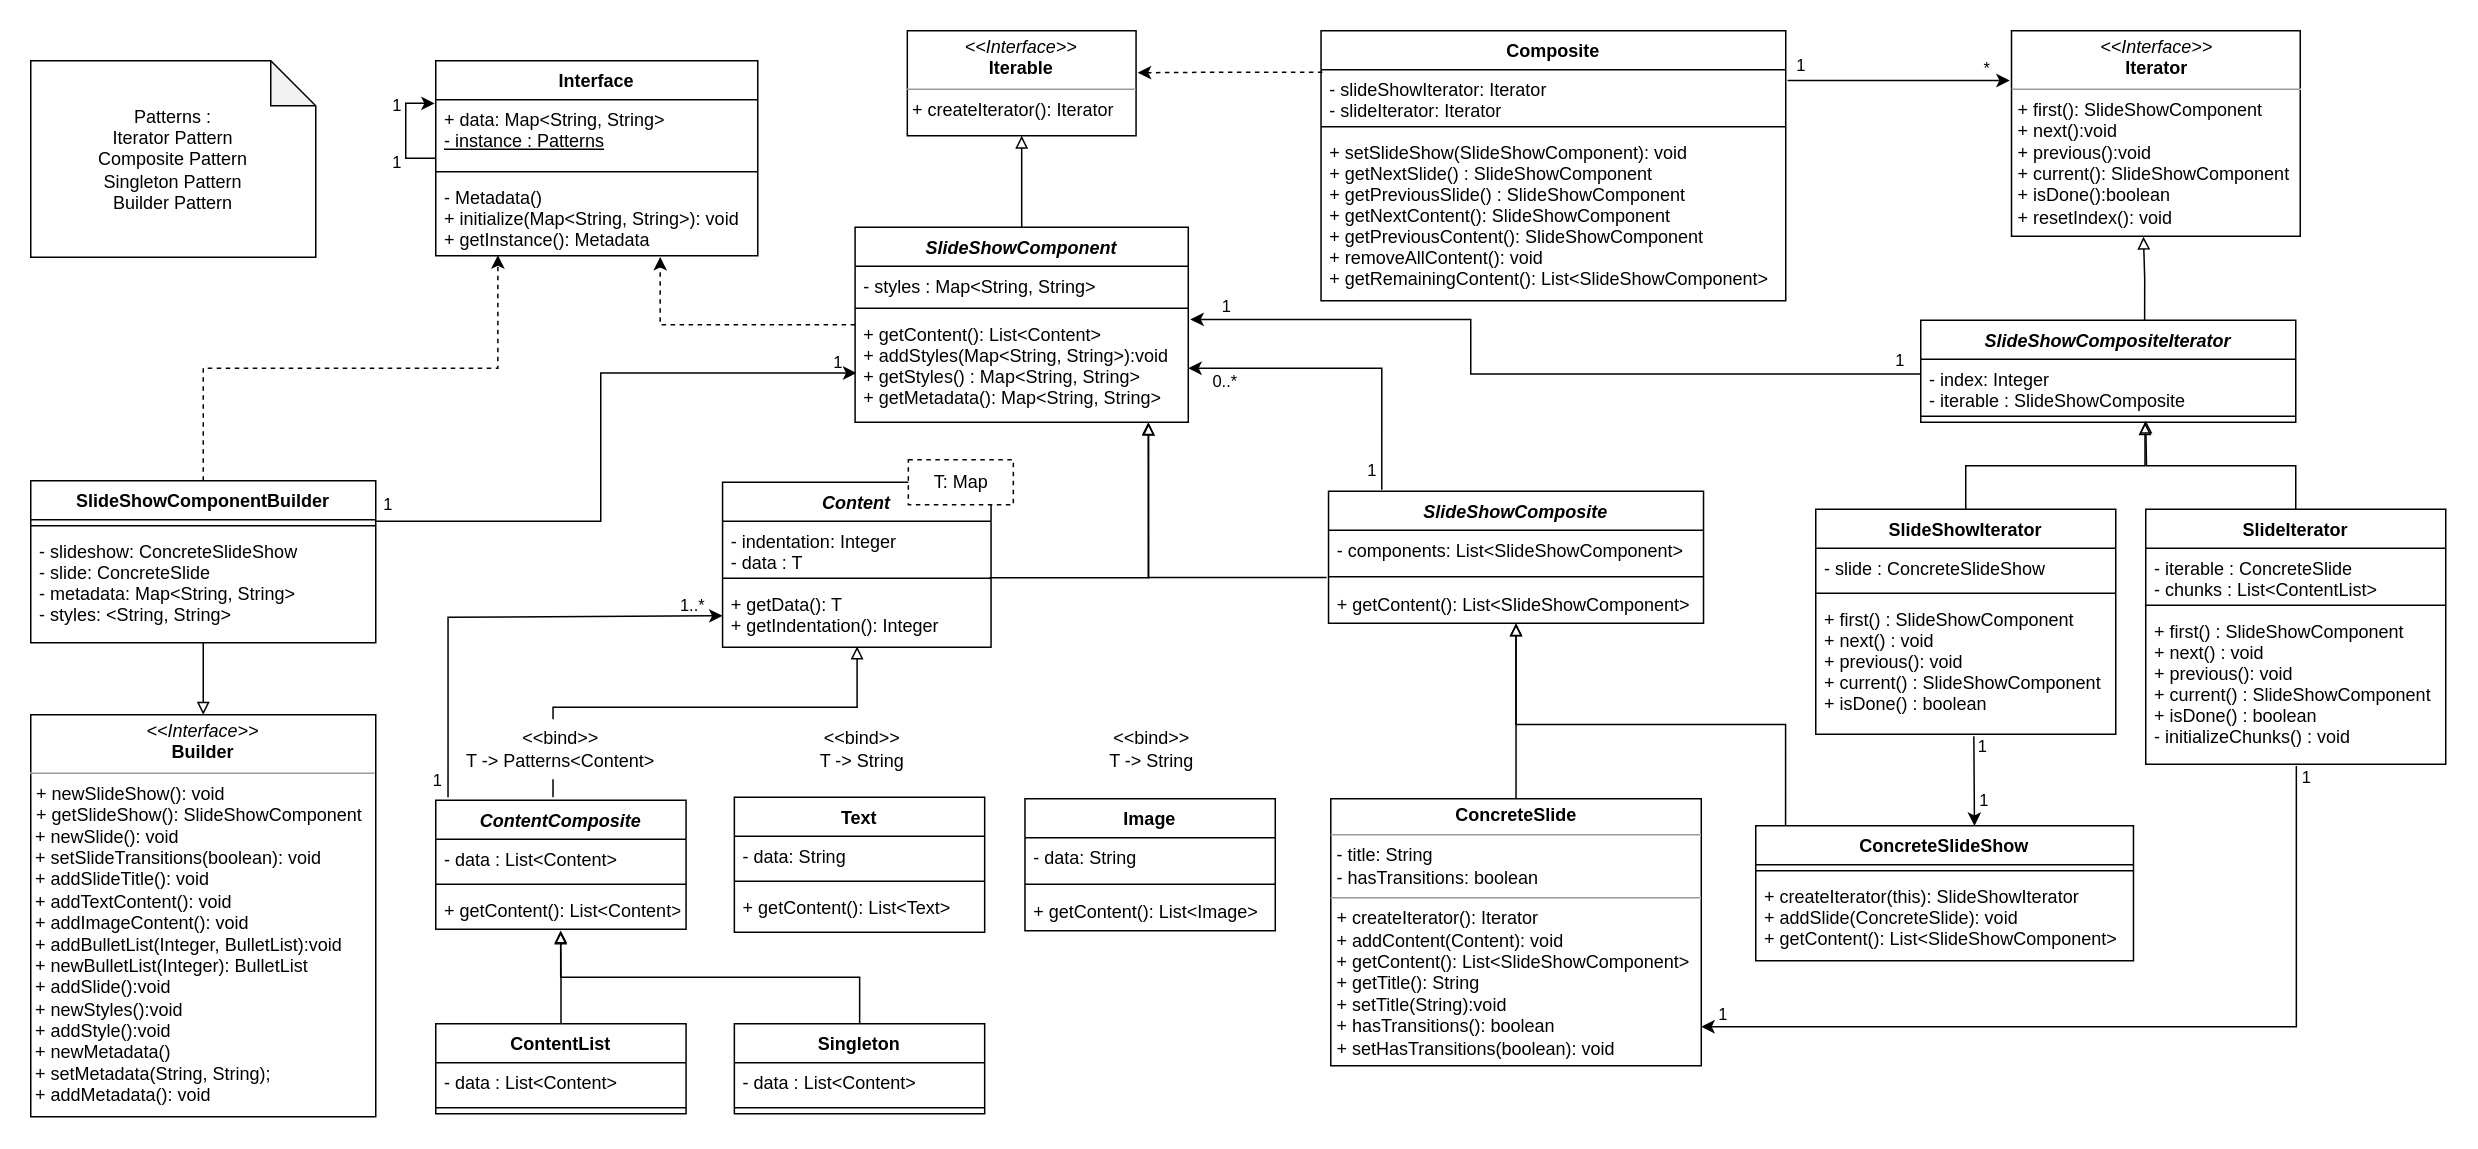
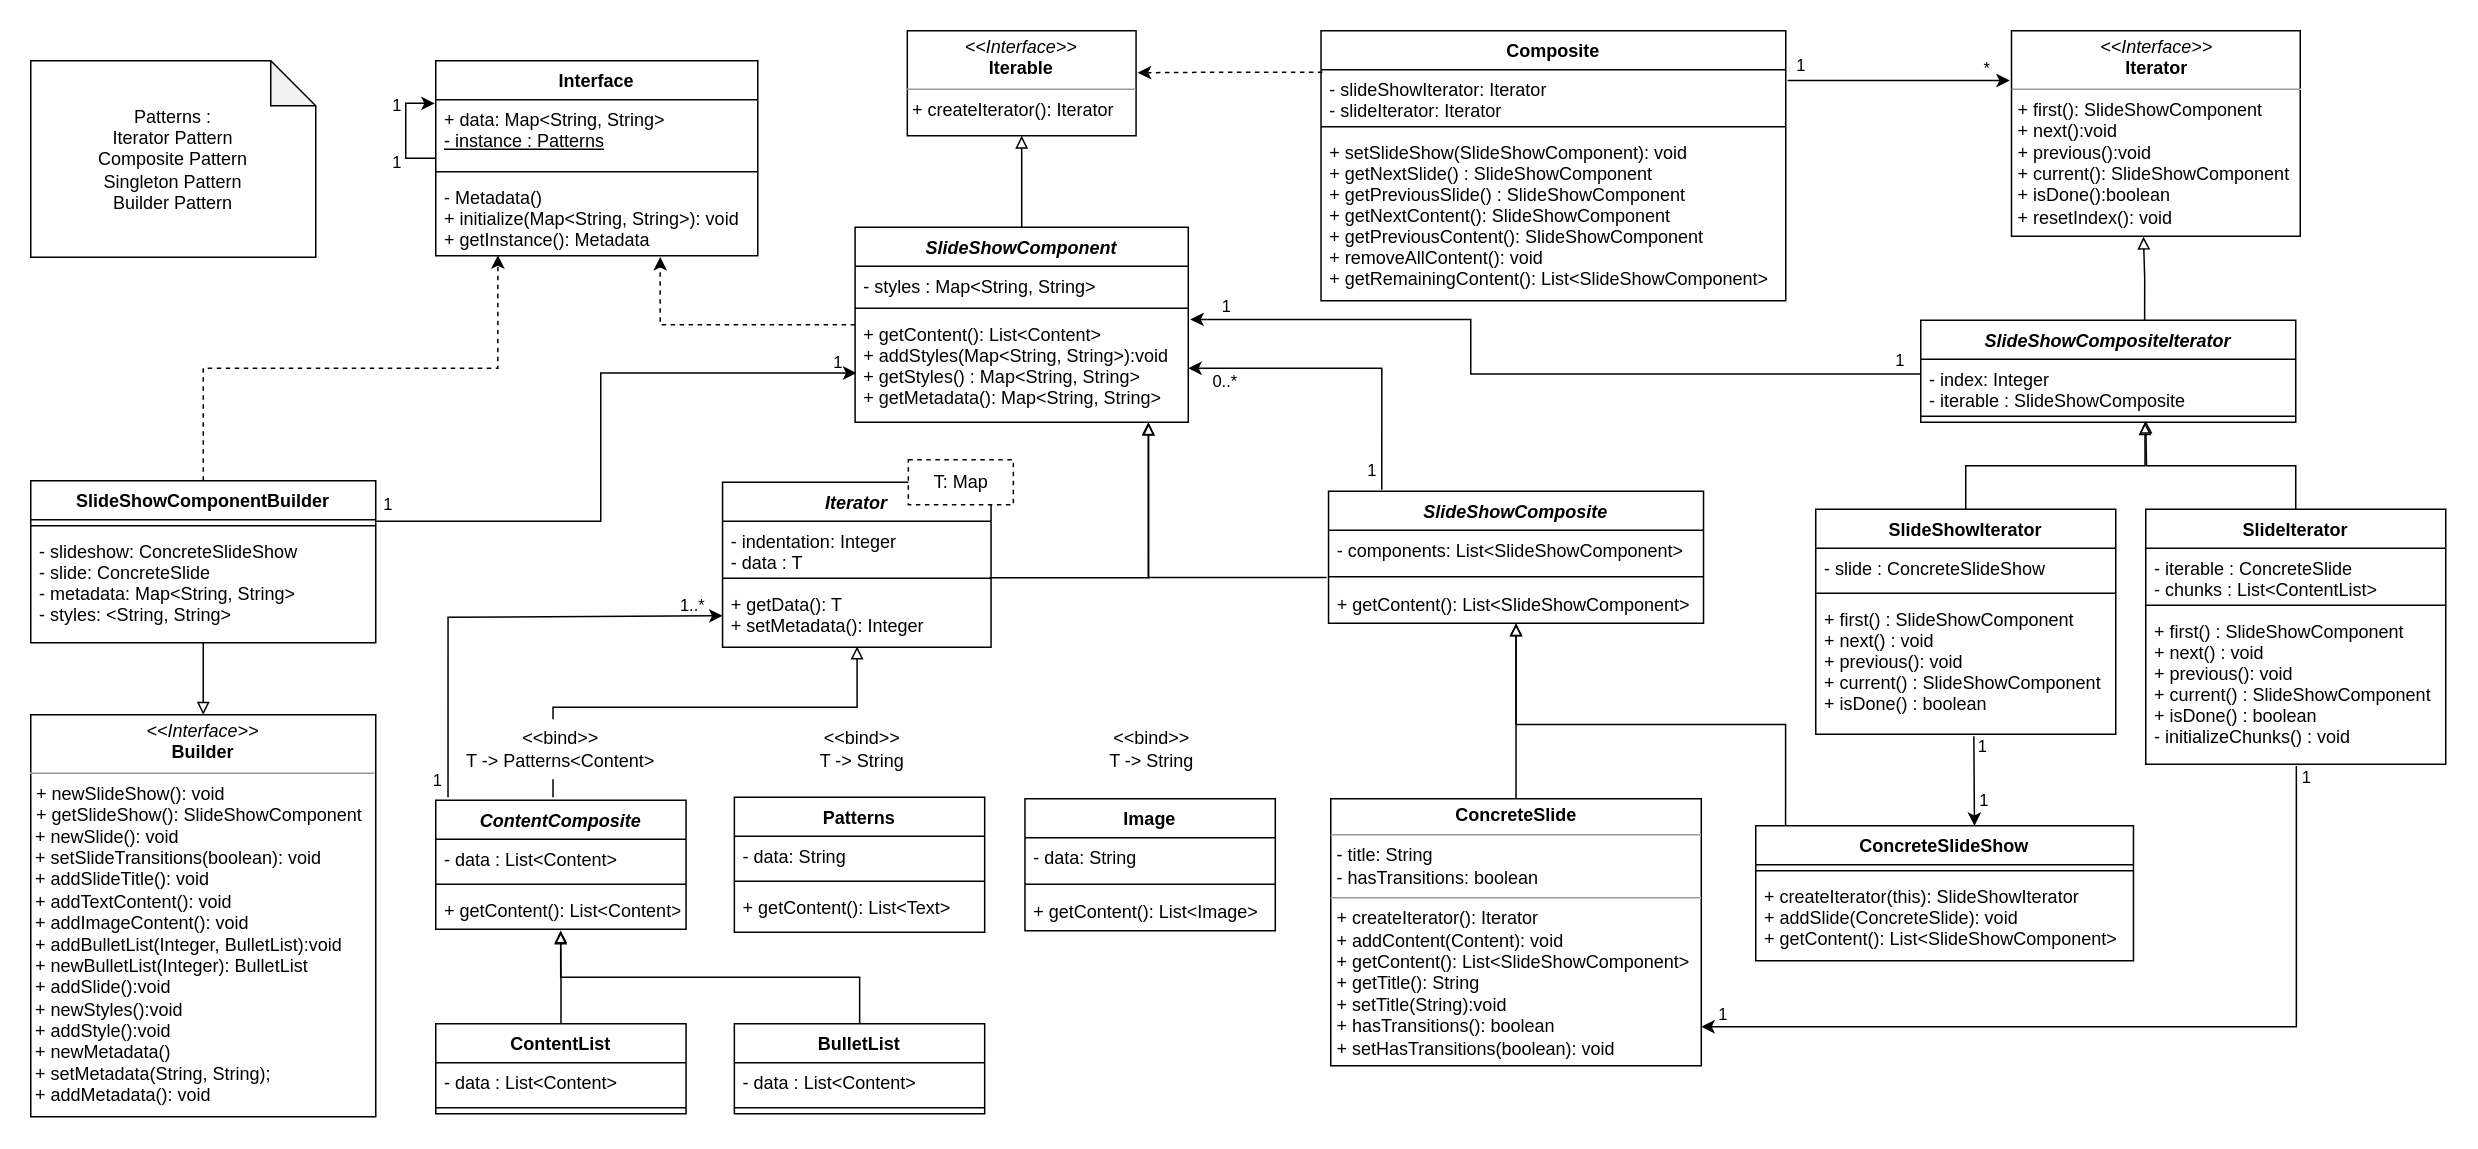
(856, 503) -> (856, 503)
(794, 605) -> (794, 605)
(859, 818) -> (859, 818)
(859, 1044) -> (859, 1044)
